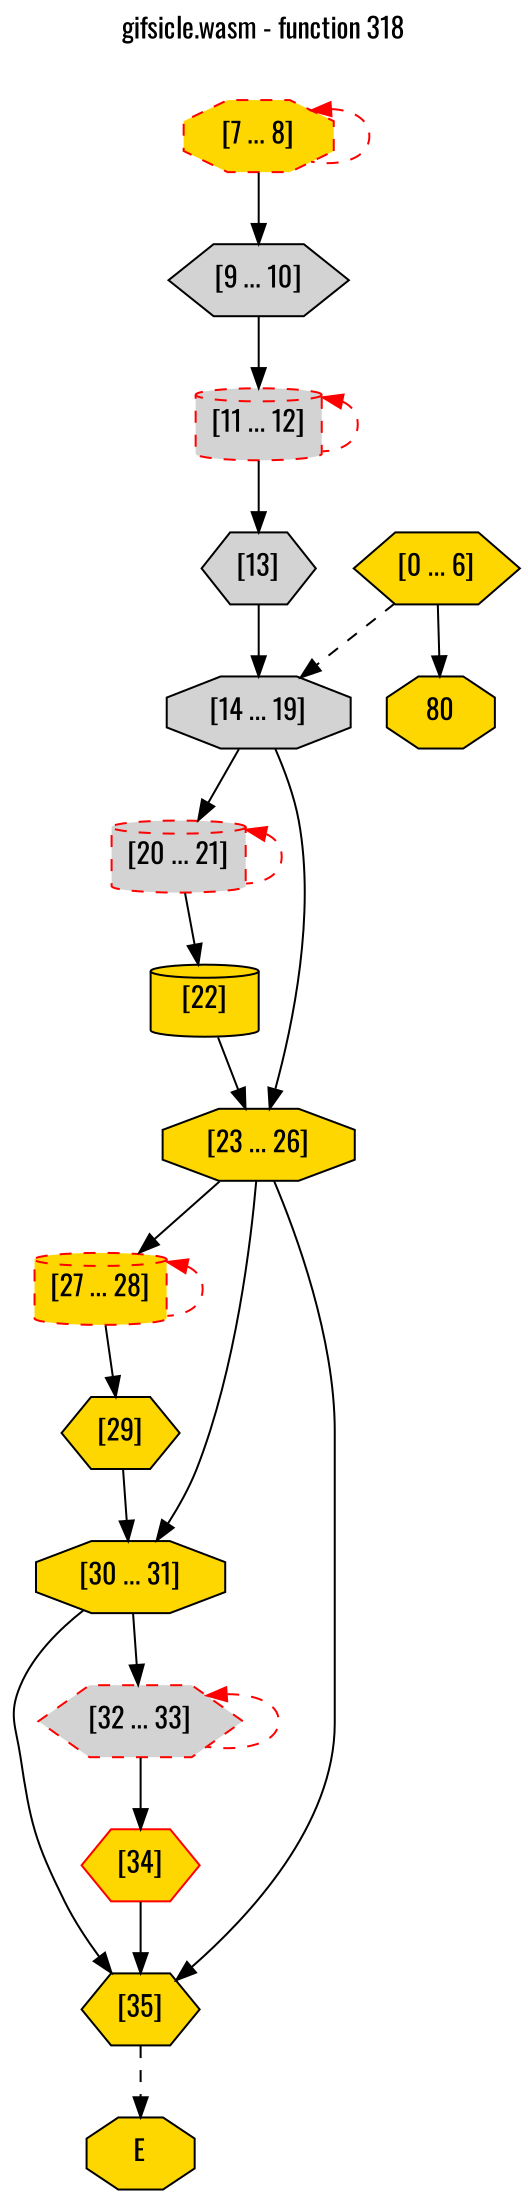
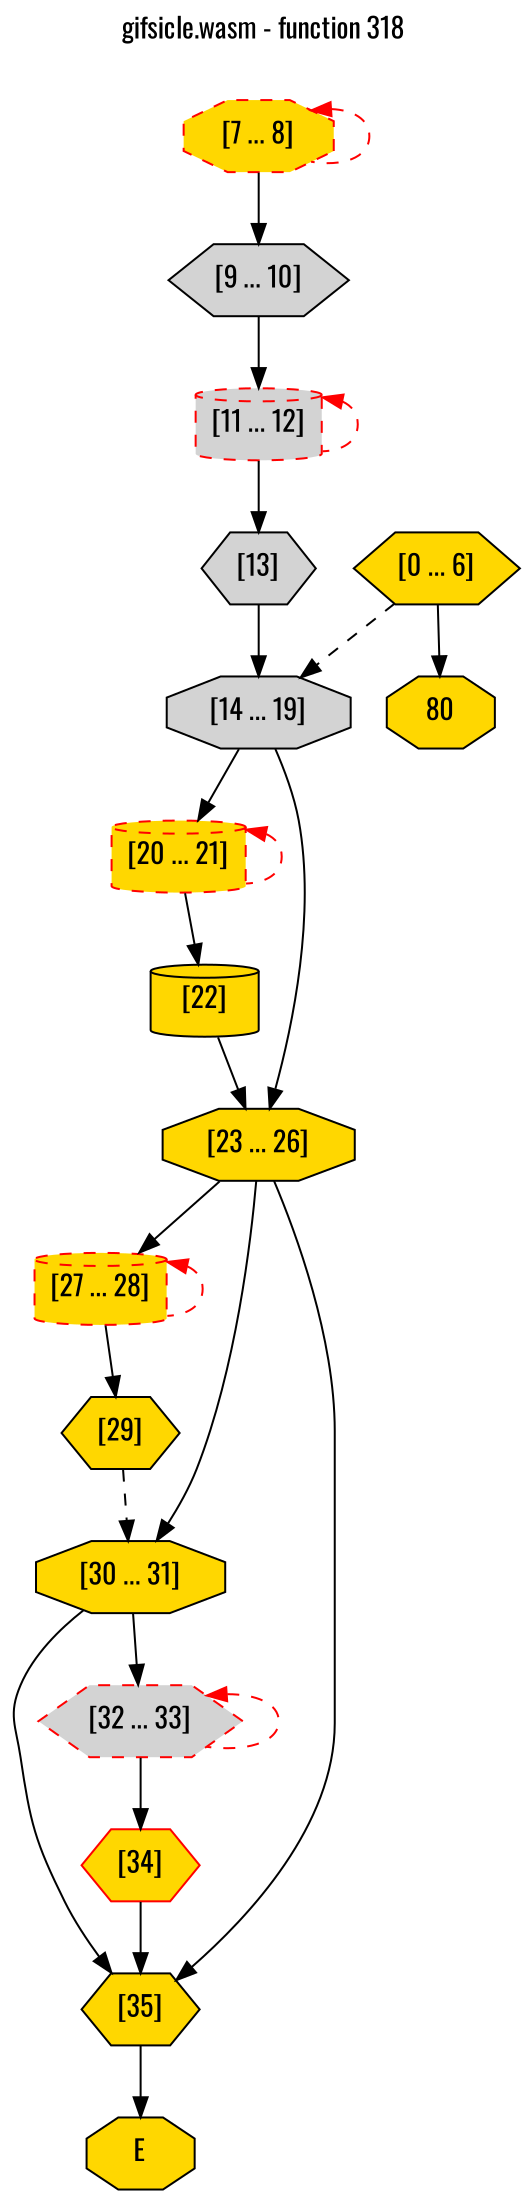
(179, 857) -> (179, 857)
(125, 1495) -> (125, 1495)
(141, 2072) -> (141, 2072)
